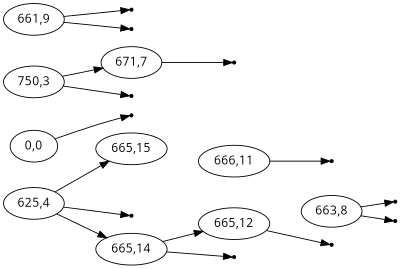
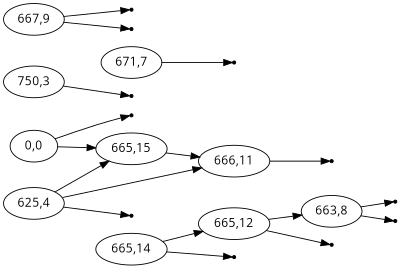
(34, 19) -> (34, 19)
(78, 73) -> none
none -> (72, 147)
none -> (178, 154)
none -> (281, 218)
(78, 224) -> (128, 184)
